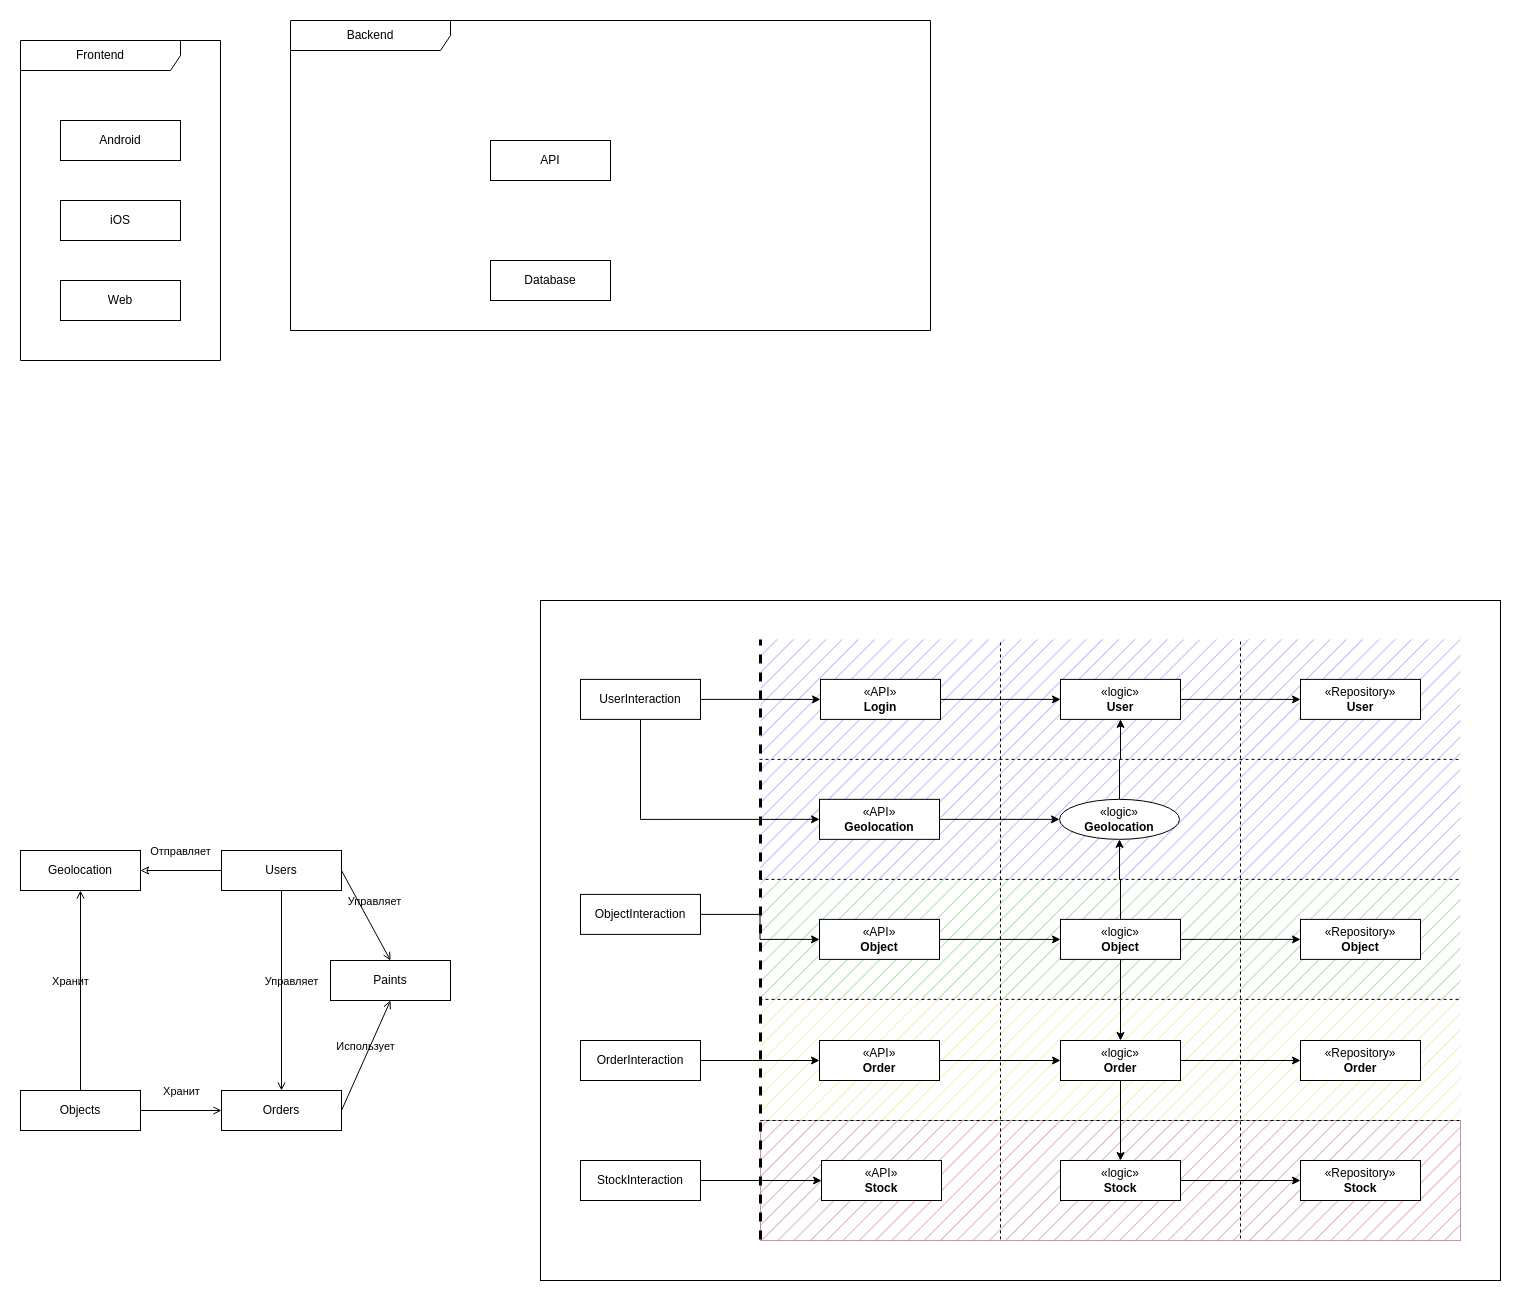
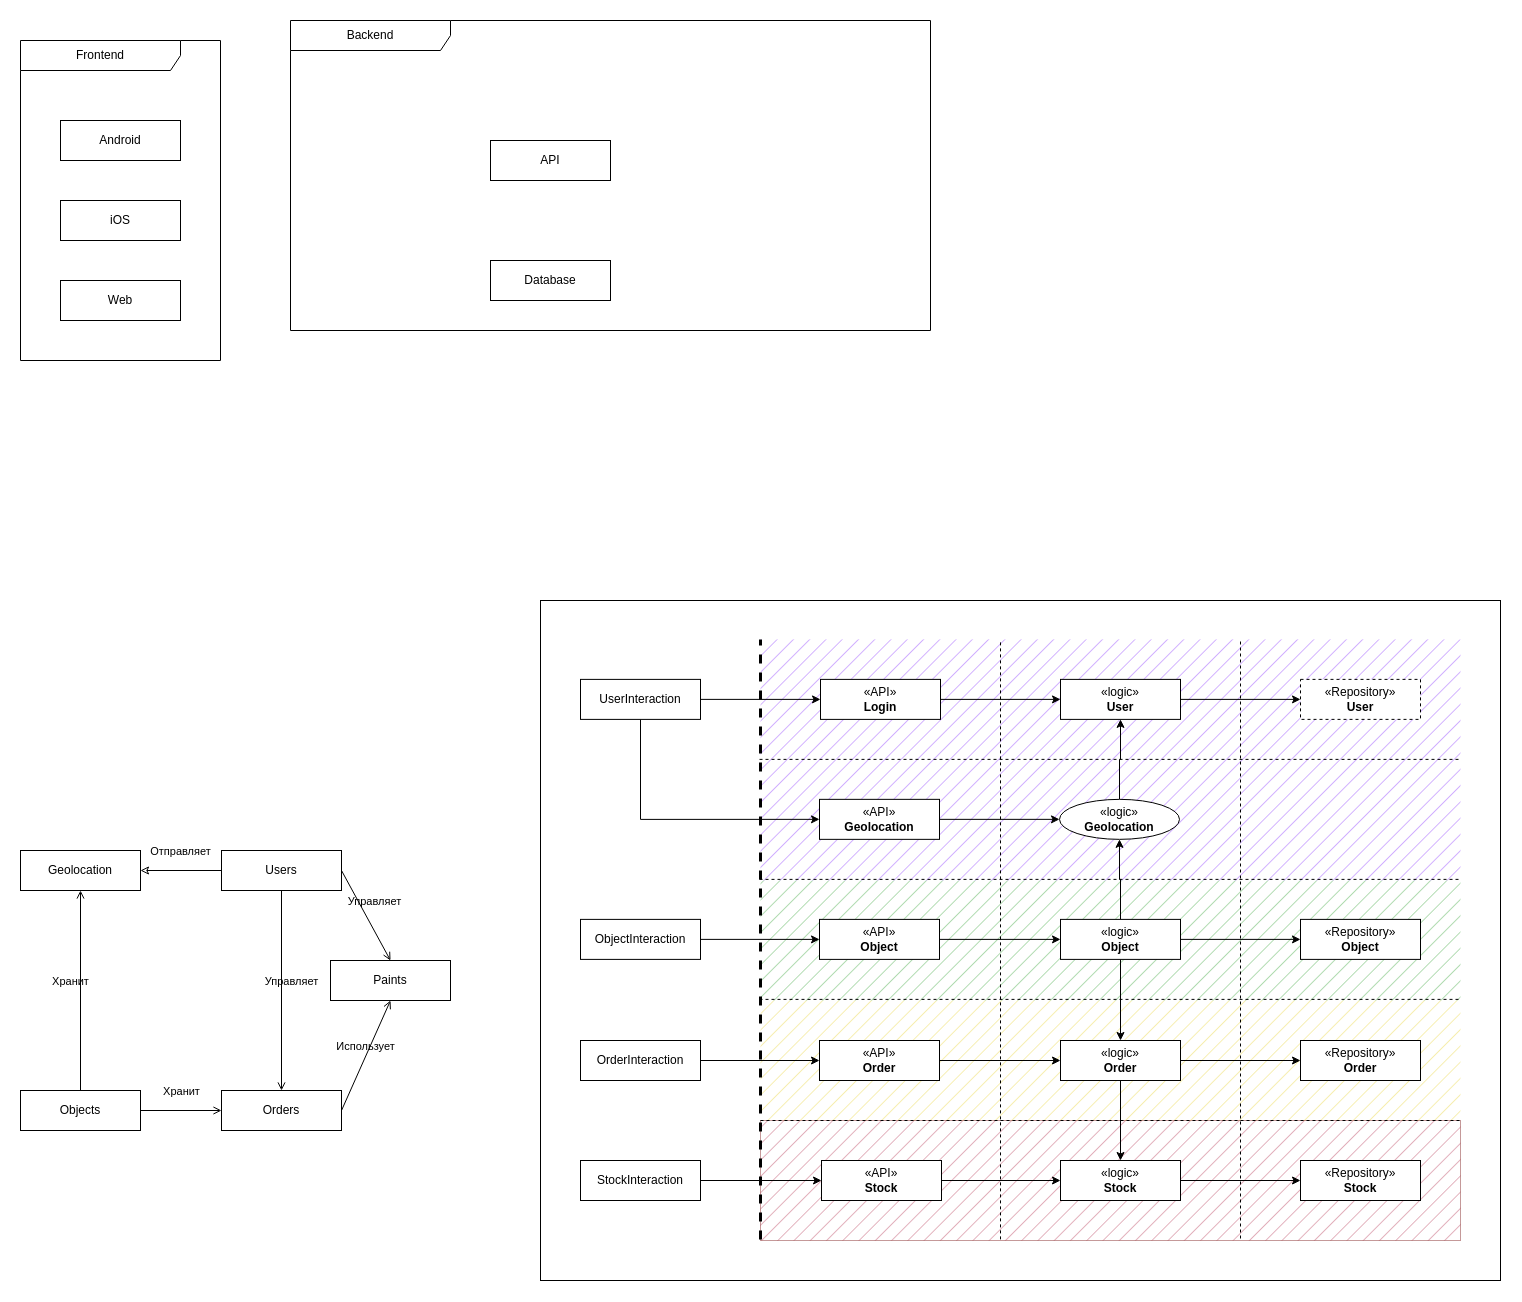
(1361, 699) -> (1361, 699)
(641, 914) -> (641, 939)
none -> (998, 1181)
